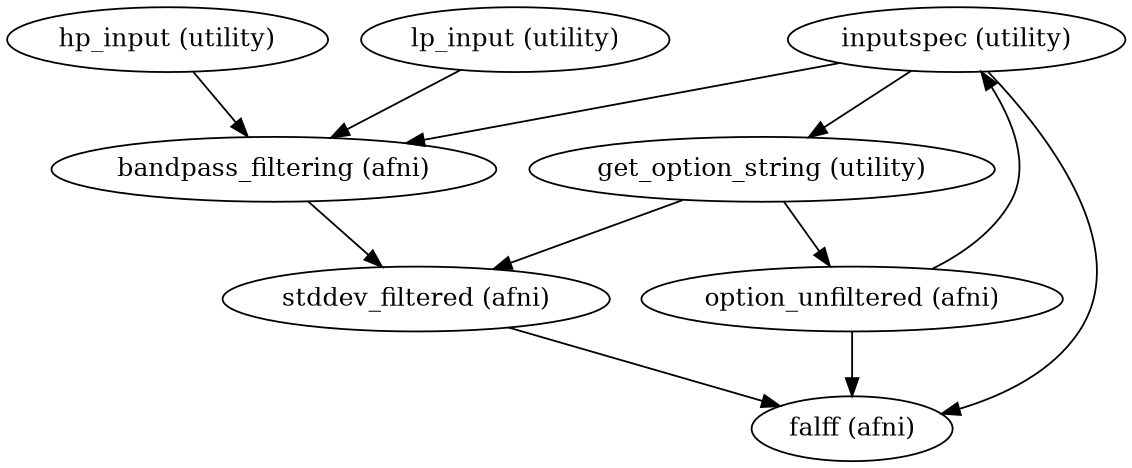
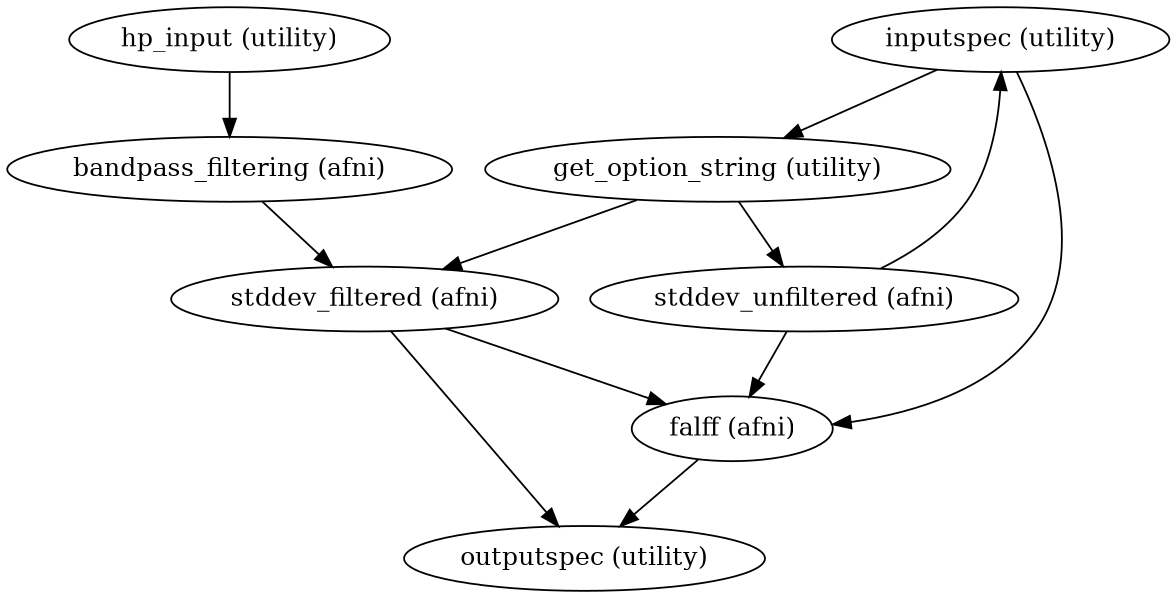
(515, 40) -> none
(632, 101) -> none
(852, 299) -> (804, 299)
none -> (585, 558)
